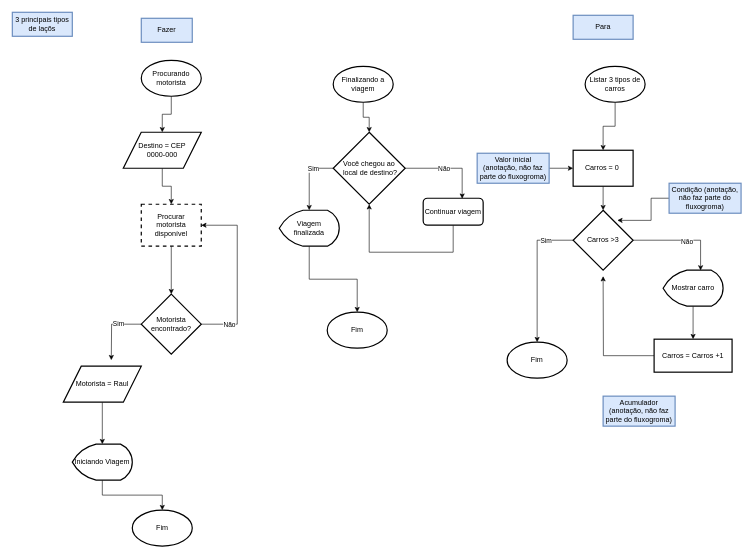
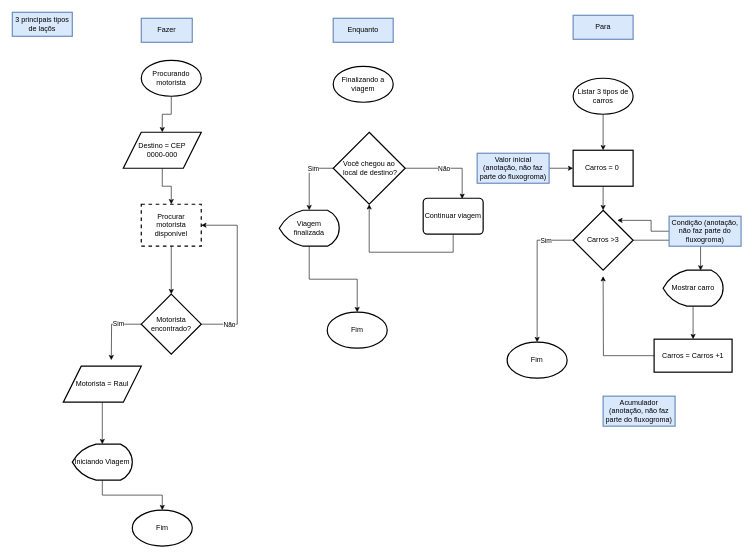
none -> (363, 30)
(615, 84) -> (603, 96)
(369, 119) -> none
(705, 198) -> (705, 231)
(453, 212) -> (453, 216)
